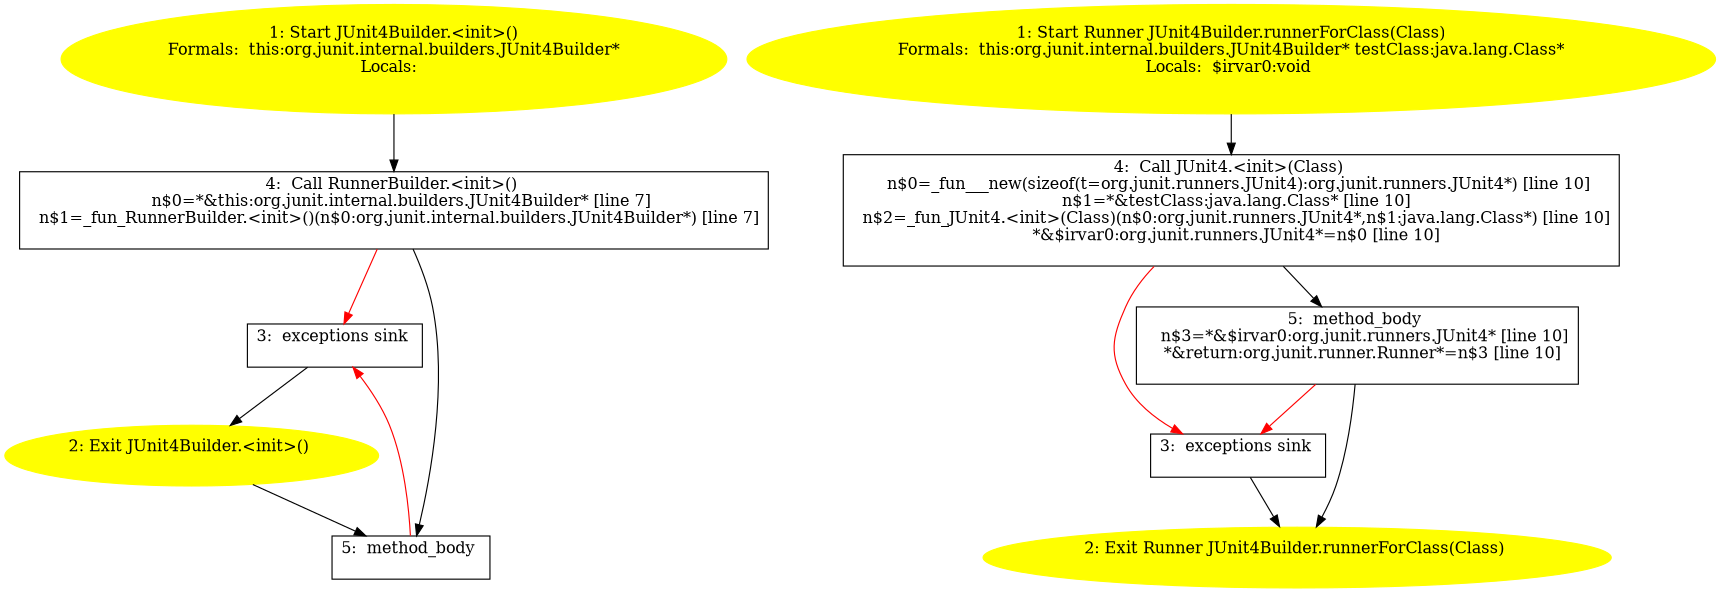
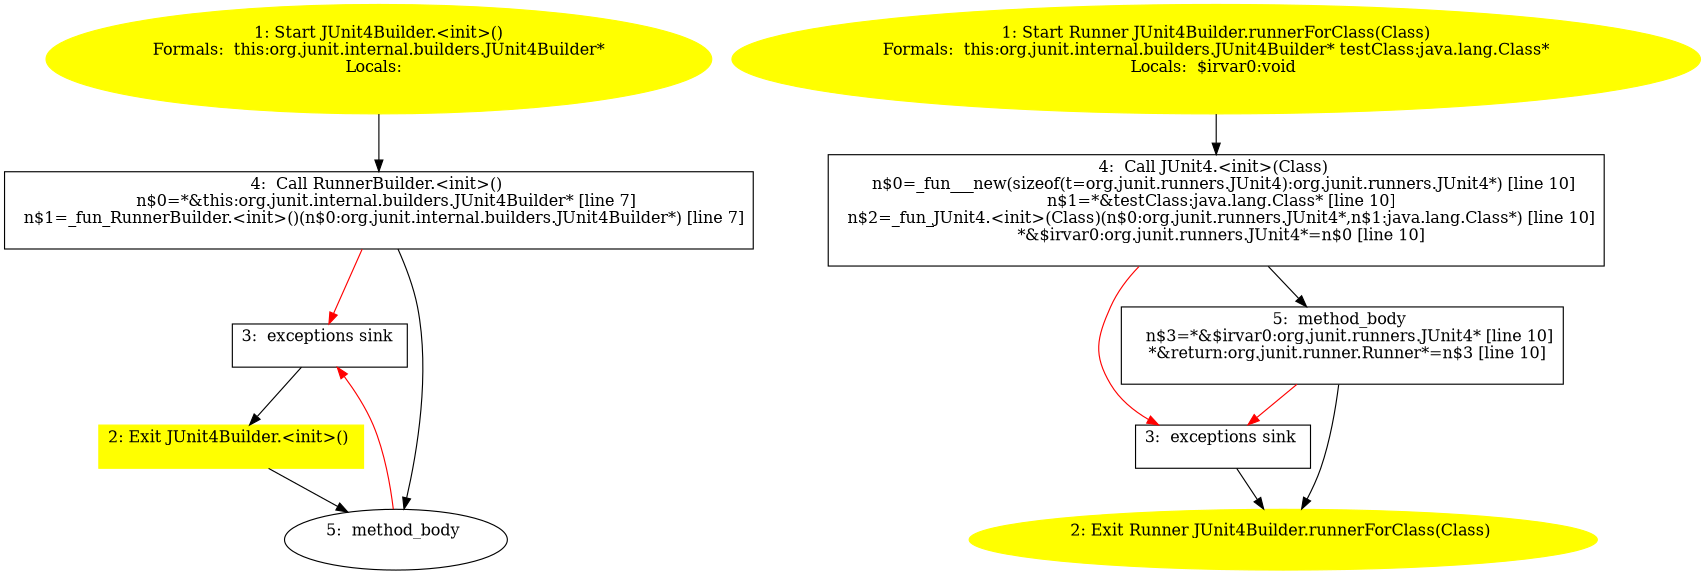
(192, 456) -> (231, 447)
(411, 558) -> (396, 540)
